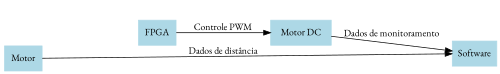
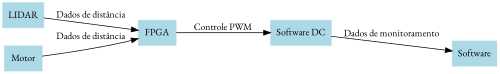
none -> (23, 15)
(301, 33) -> (301, 33)
(244, 56) -> (87, 49)
